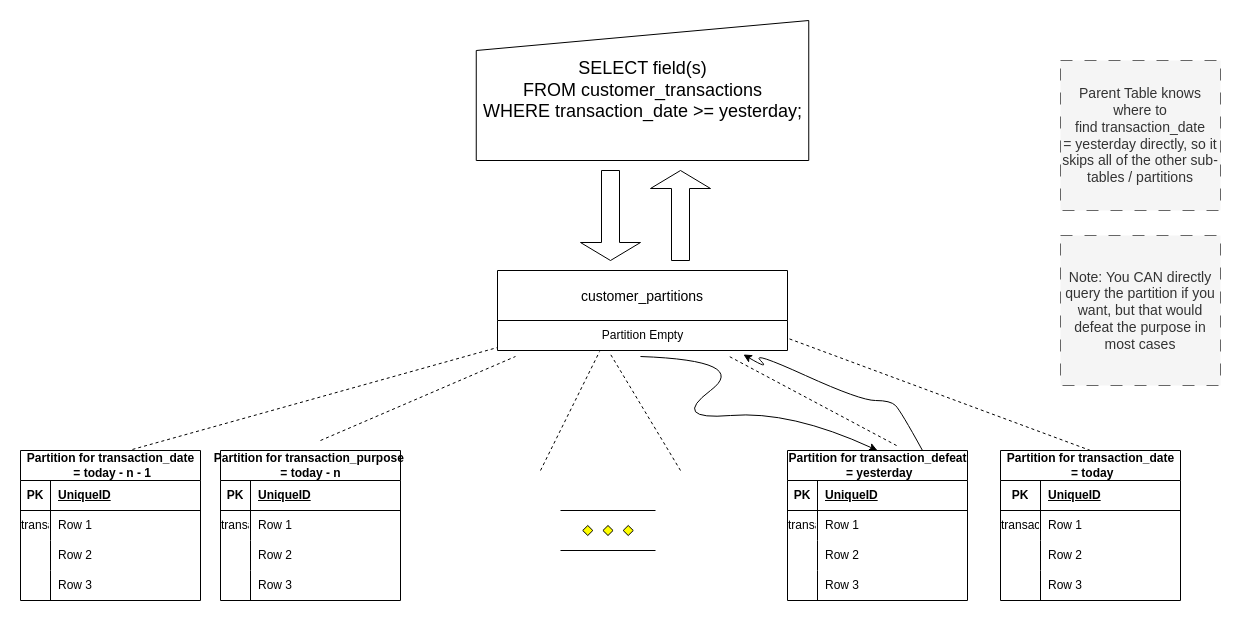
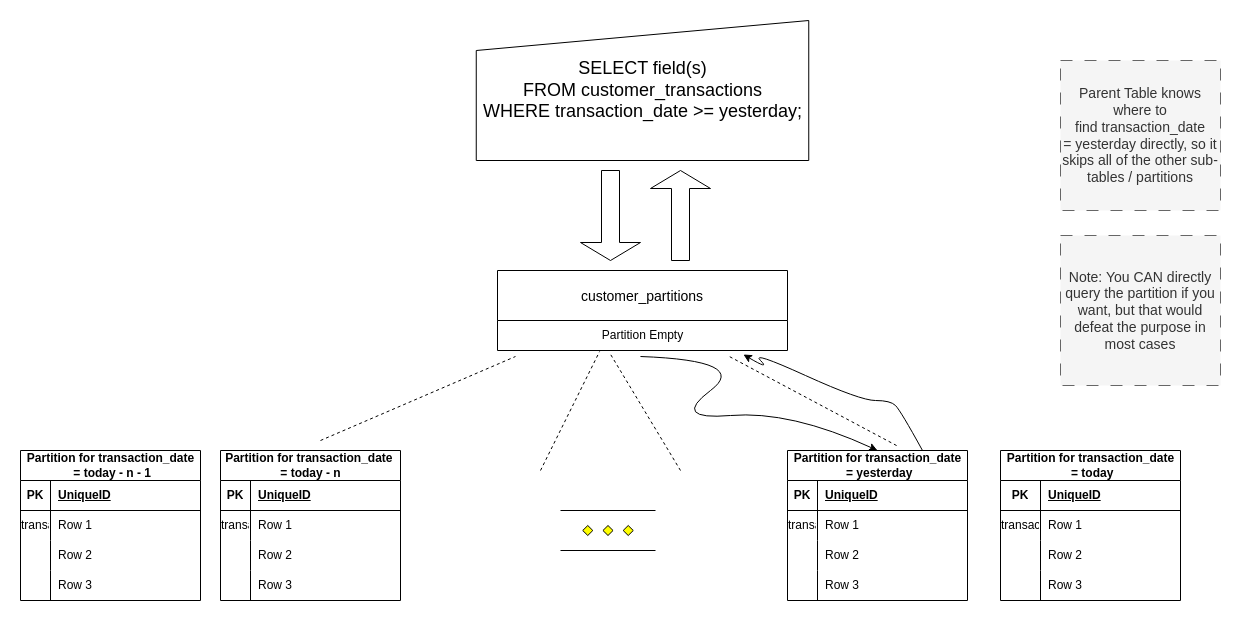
(940, 395) -> none
(314, 399) -> none
(311, 466) -> (311, 466)
(878, 466) -> (878, 466)
